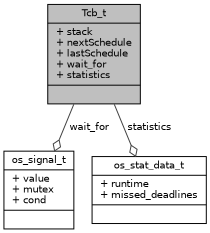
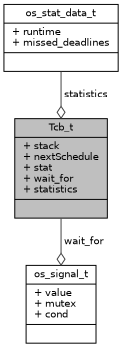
(92, 54) -> (38, 168)
(123, 125) -> (61, 89)
